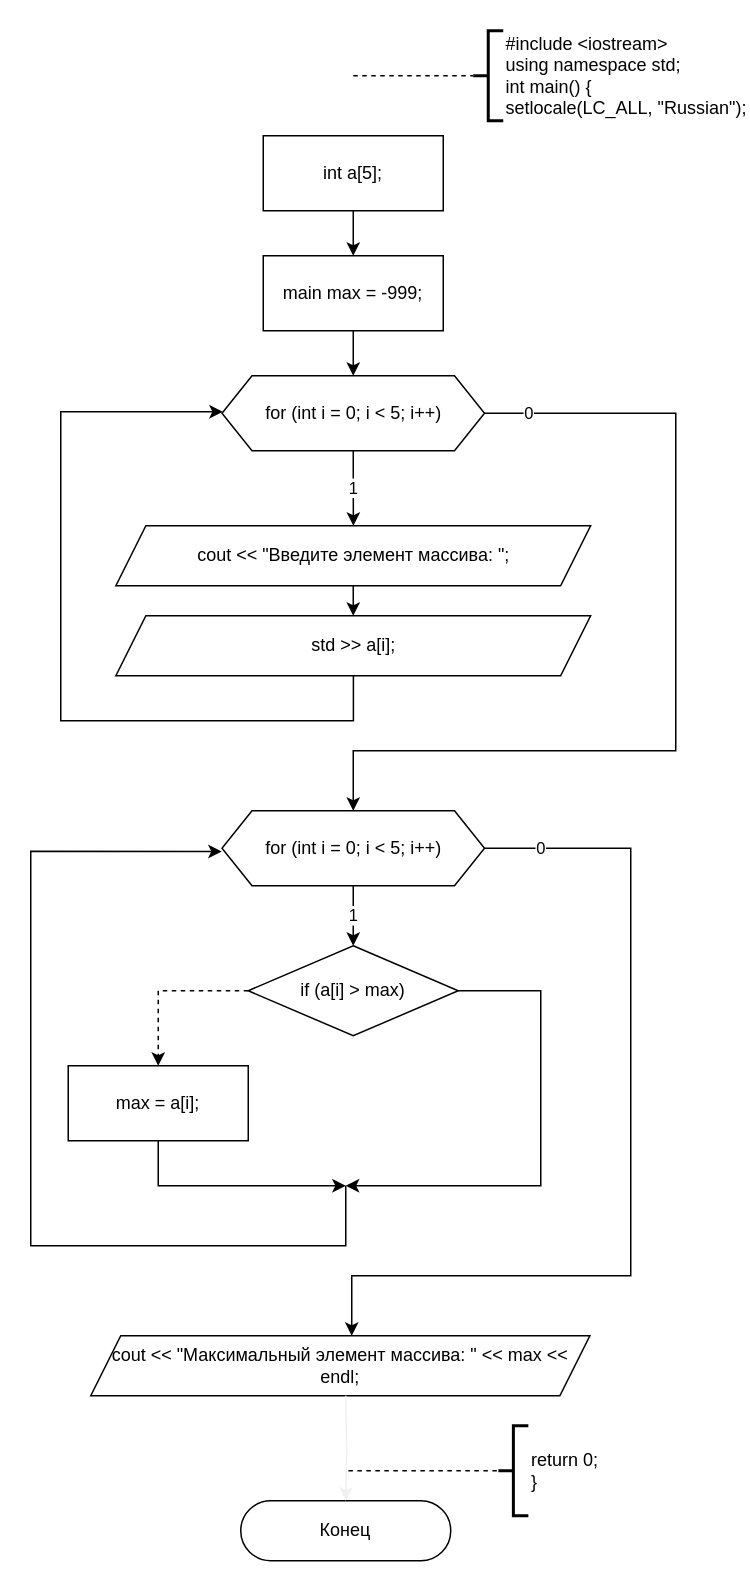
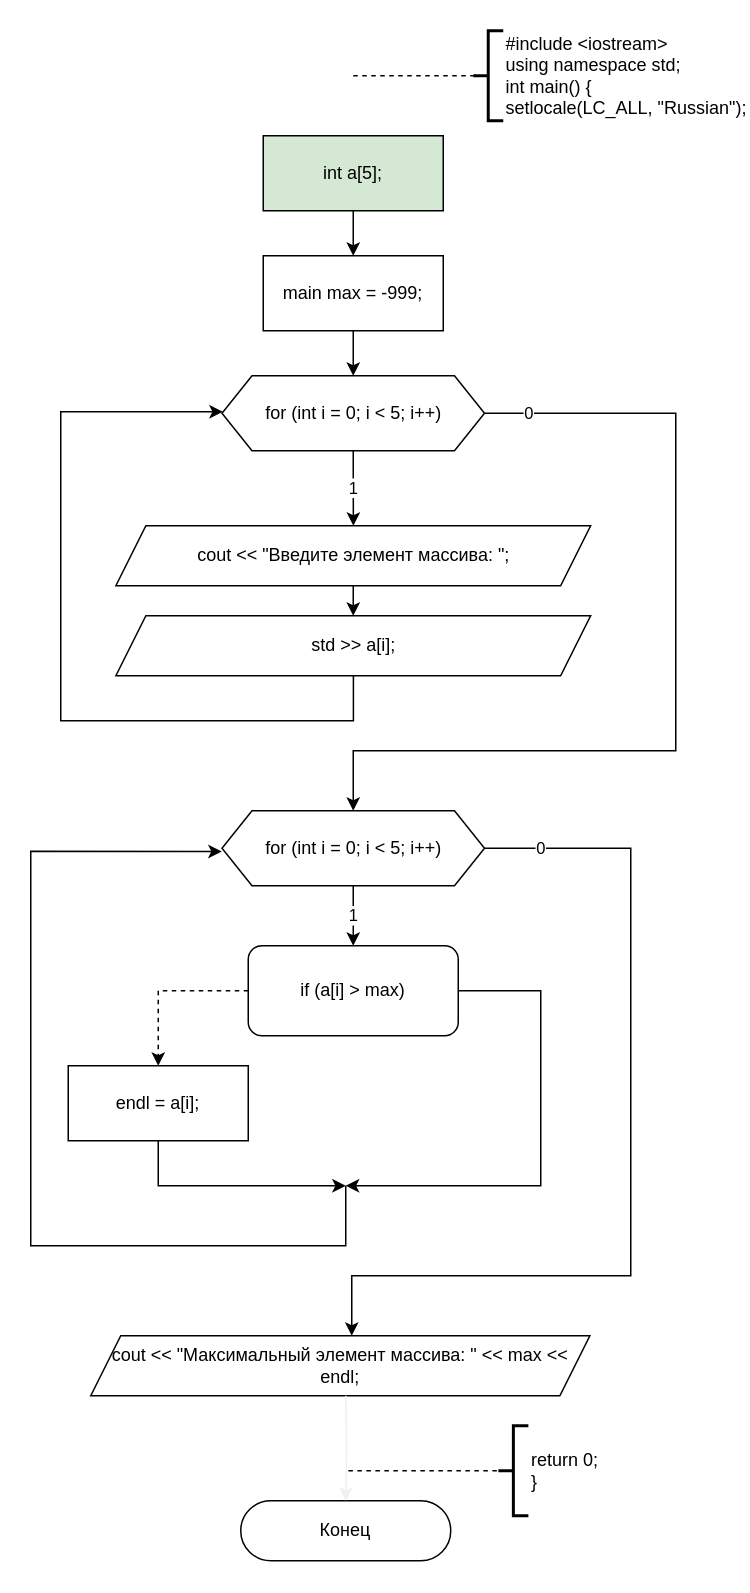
(353, 173) -> (353, 173)
(353, 991) -> (353, 991)
(158, 1103) -> (158, 1103)
